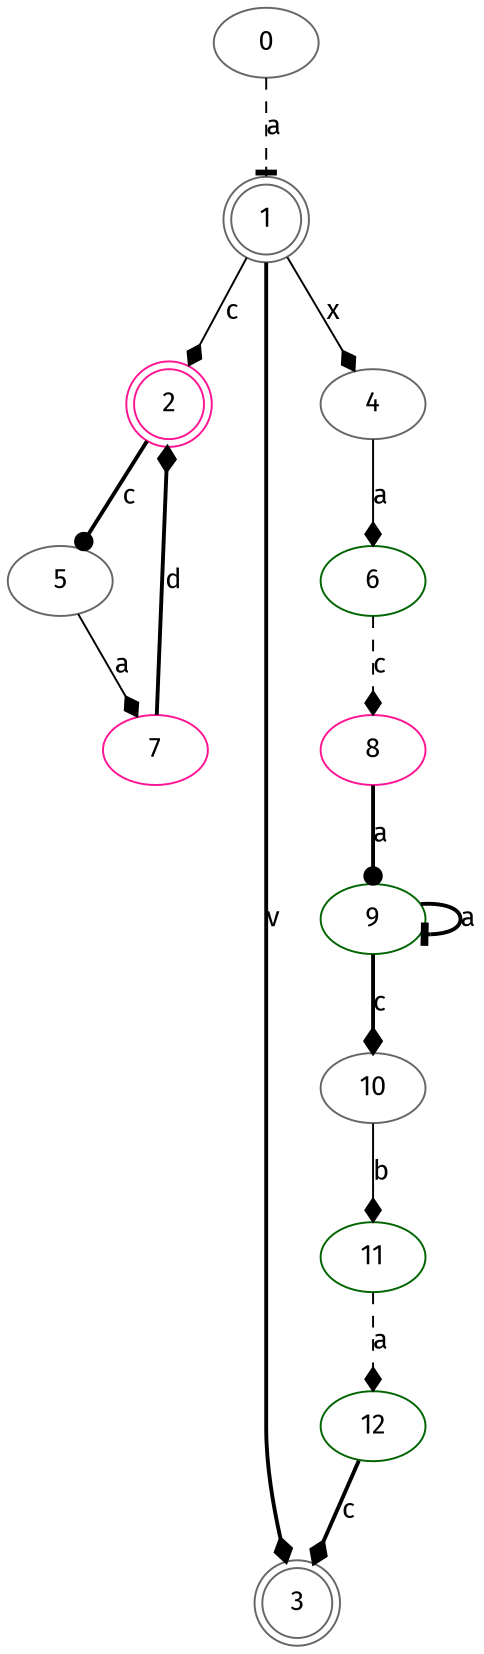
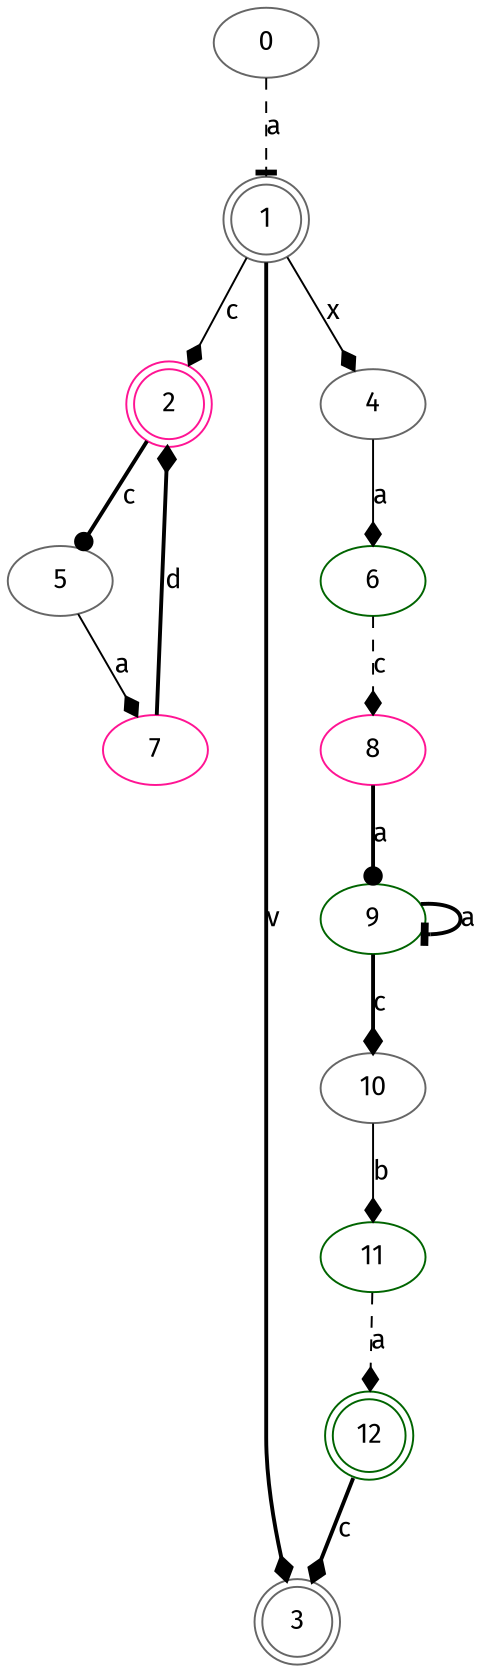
(373, 1426) -> (369, 1436)
